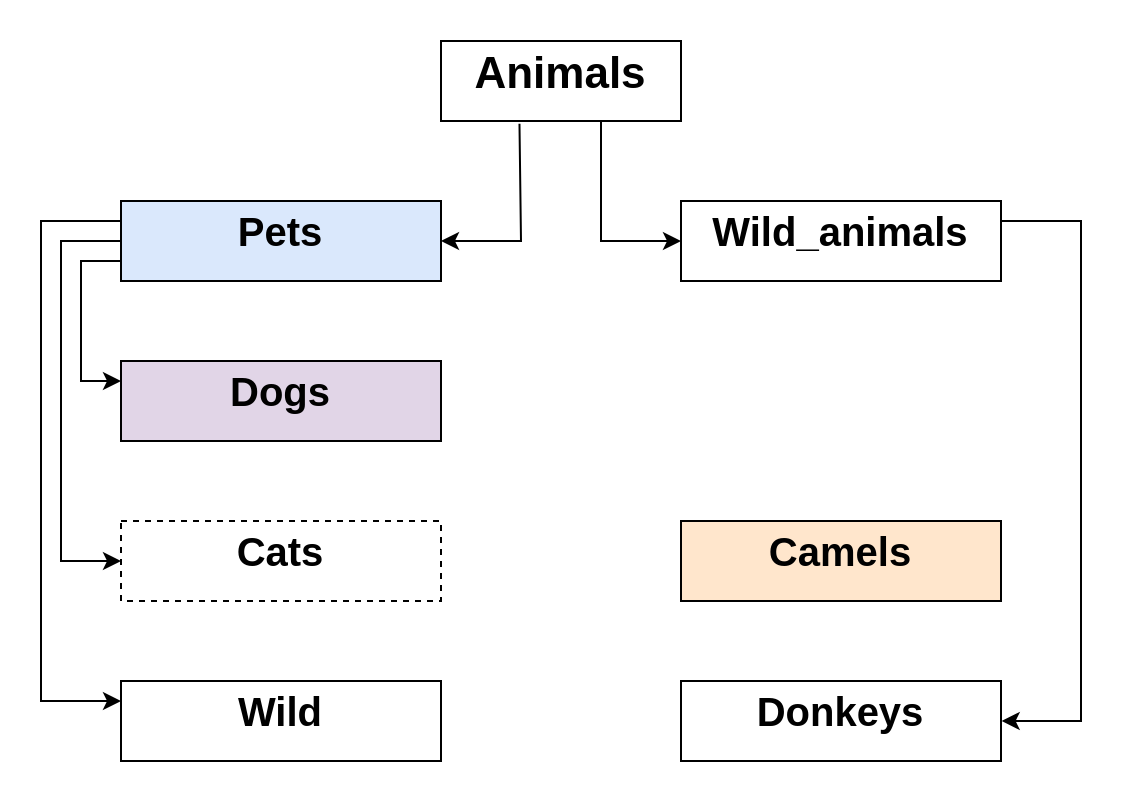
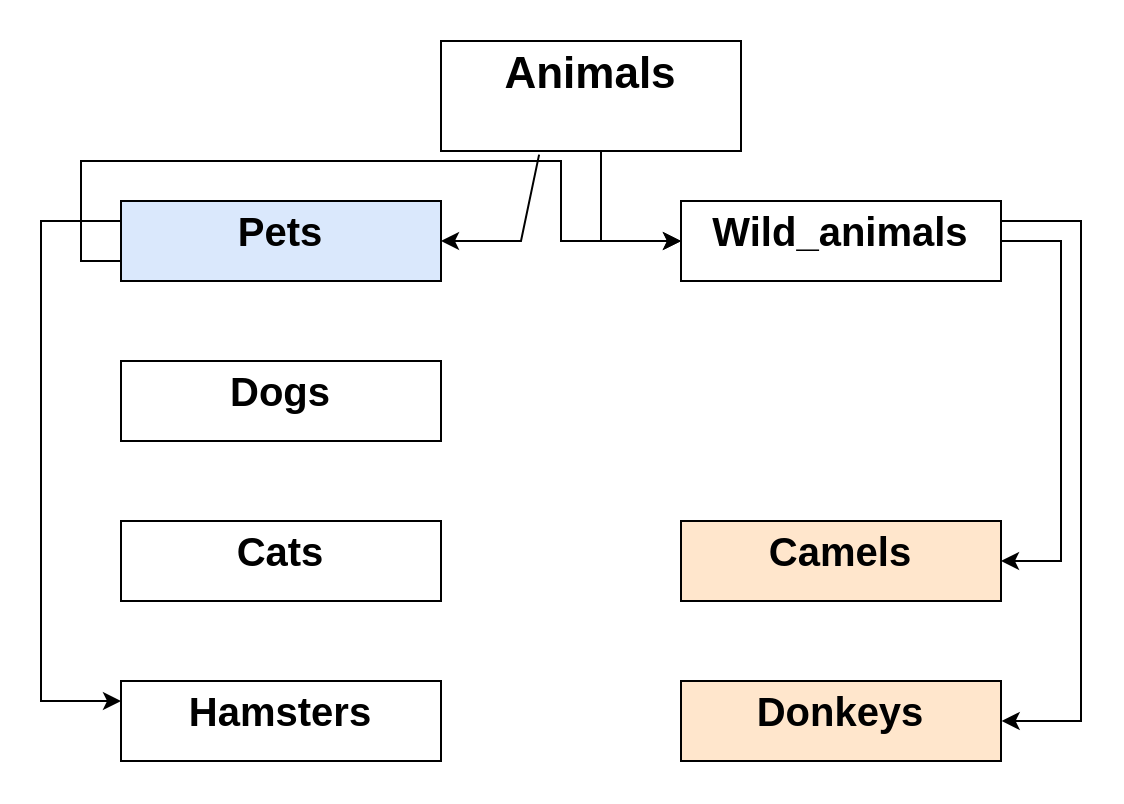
(561, 81) -> (591, 96)
(81, 333) -> (256, 161)
(61, 394) -> none
none -> (1061, 394)
(281, 401) -> (281, 401)
(281, 561) -> (281, 561)
(155, 705) -> (211, 705)
(841, 721) -> (841, 721)
